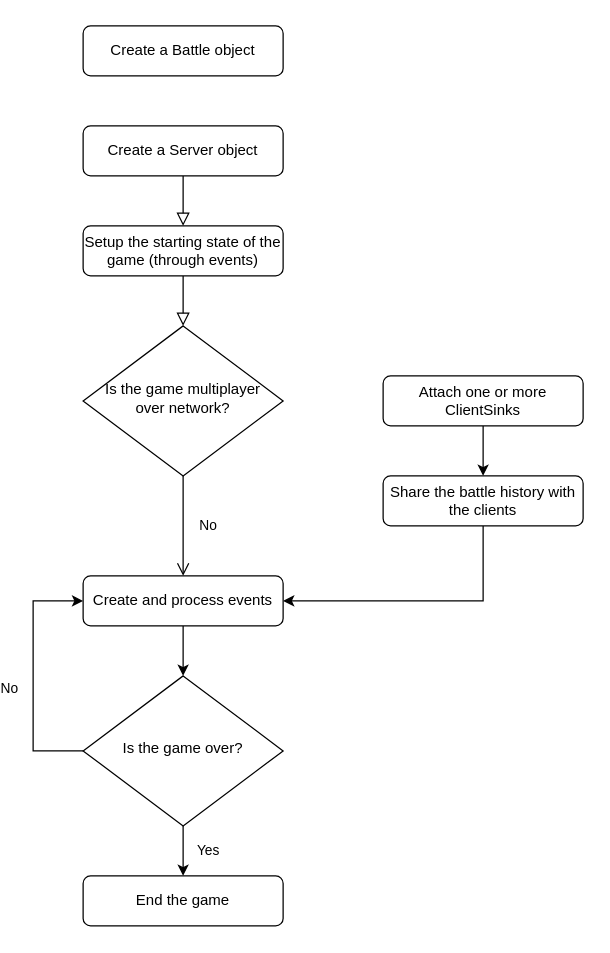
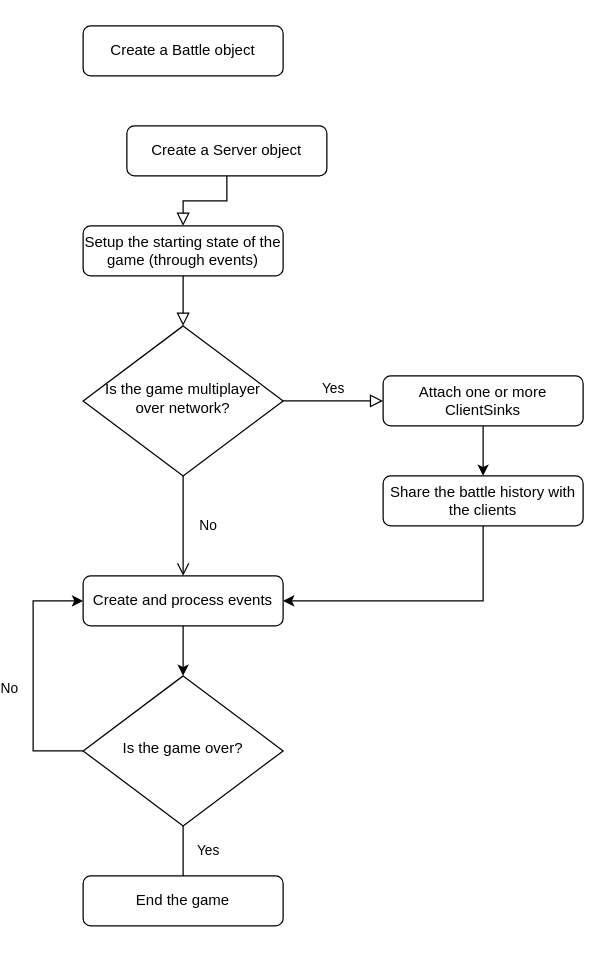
(183, 151) -> (227, 151)
none -> (326, 401)
(183, 866) -> (183, 869)
